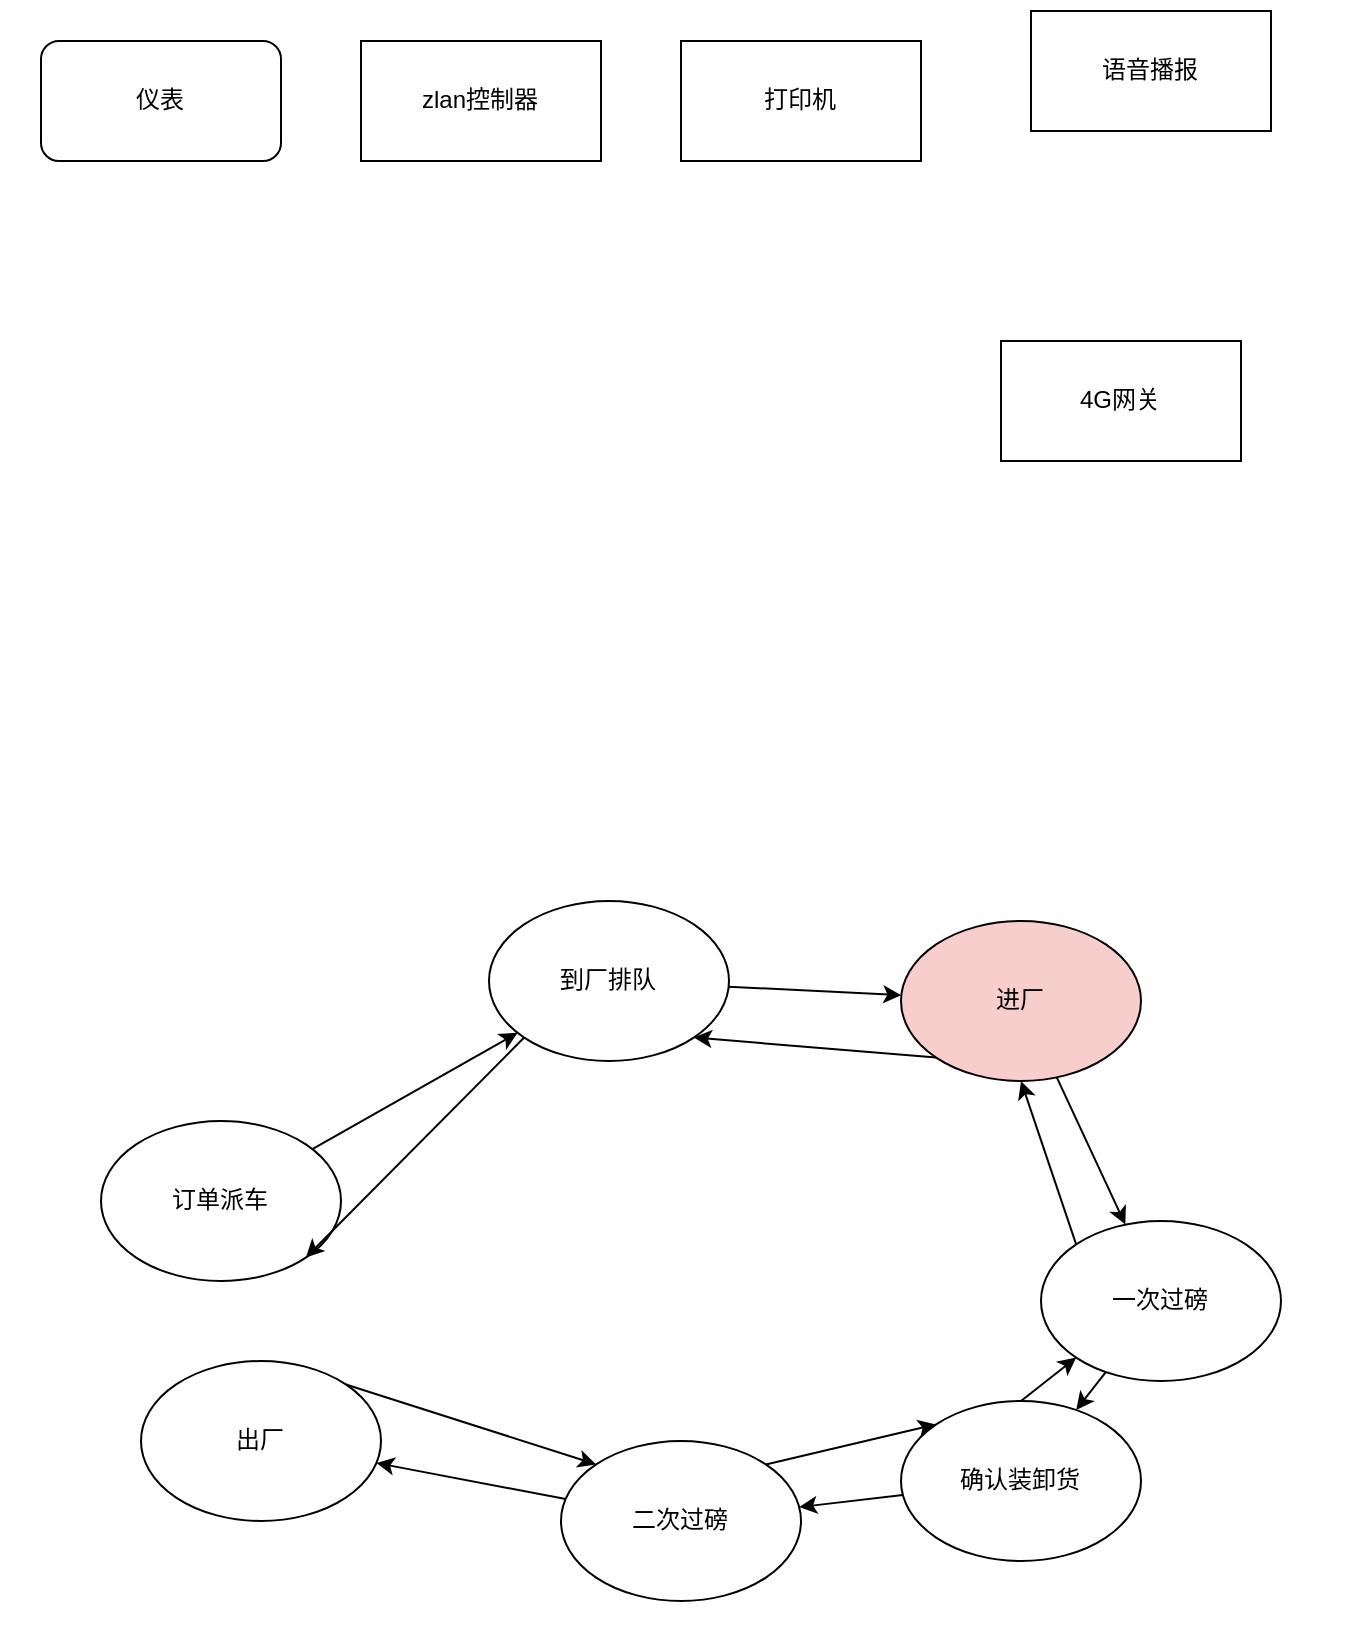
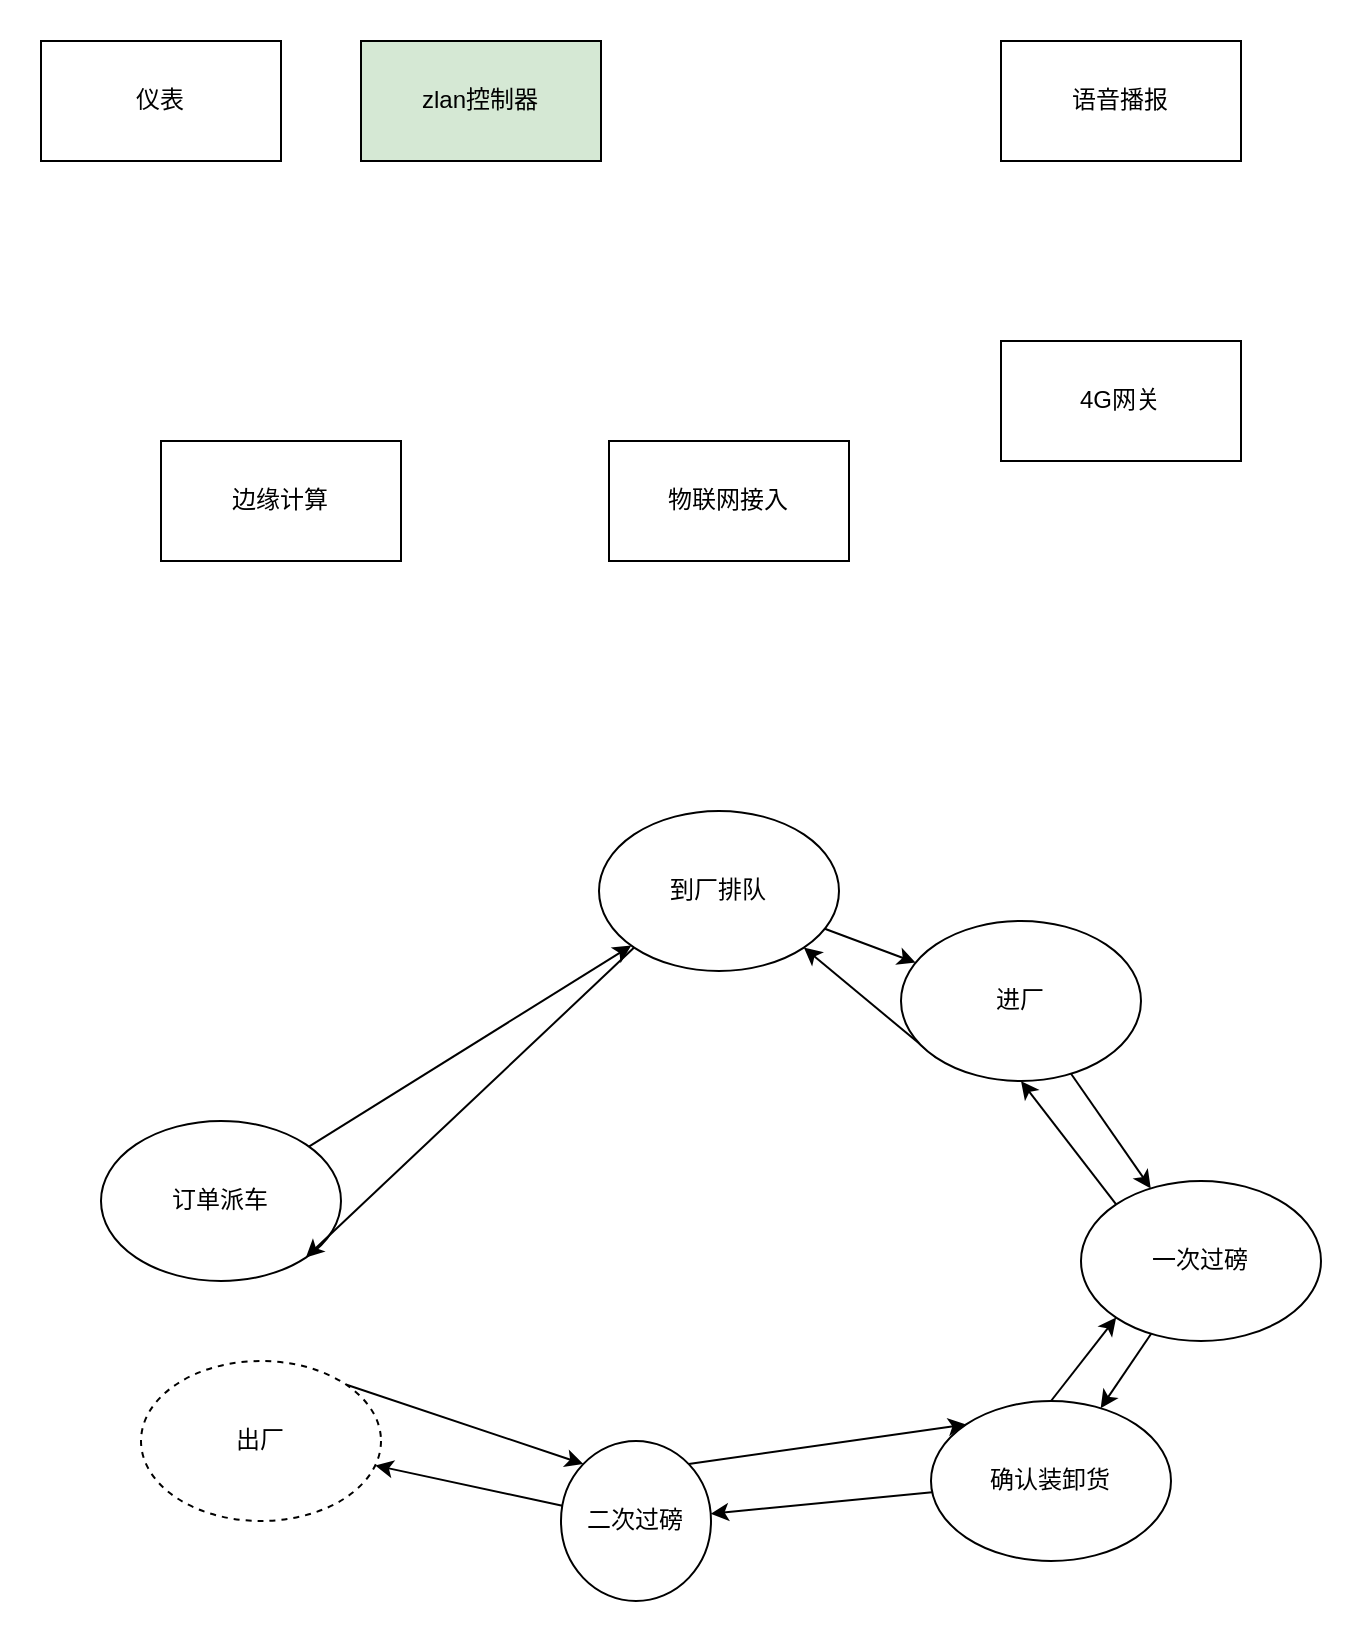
(1151, 71) -> (1121, 101)
(161, 101) -> (161, 101)
(481, 101) -> (481, 101)
(801, 101) -> none
none -> (281, 501)
none -> (729, 501)
(609, 981) -> (719, 891)
(1021, 1001) -> (1021, 1001)
(1161, 1301) -> (1201, 1261)
(261, 1441) -> (261, 1441)
(1021, 1481) -> (1051, 1481)
(681, 1521) -> (636, 1521)
